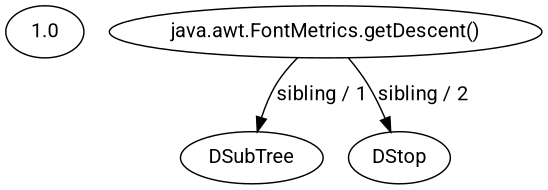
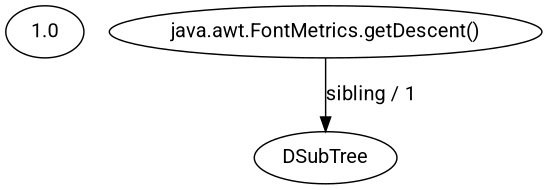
(399, 158) -> none
